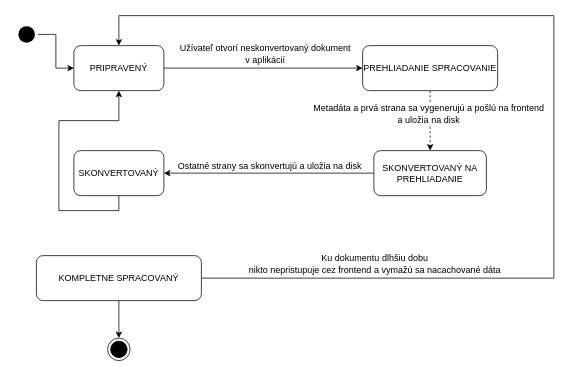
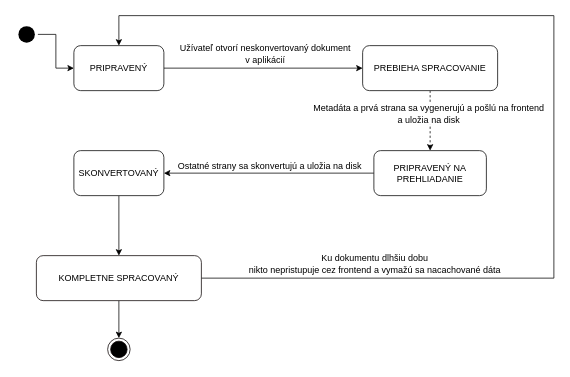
(430, 68) -> (430, 68)
(430, 173) -> (430, 173)
(89, 210) -> (119, 210)
